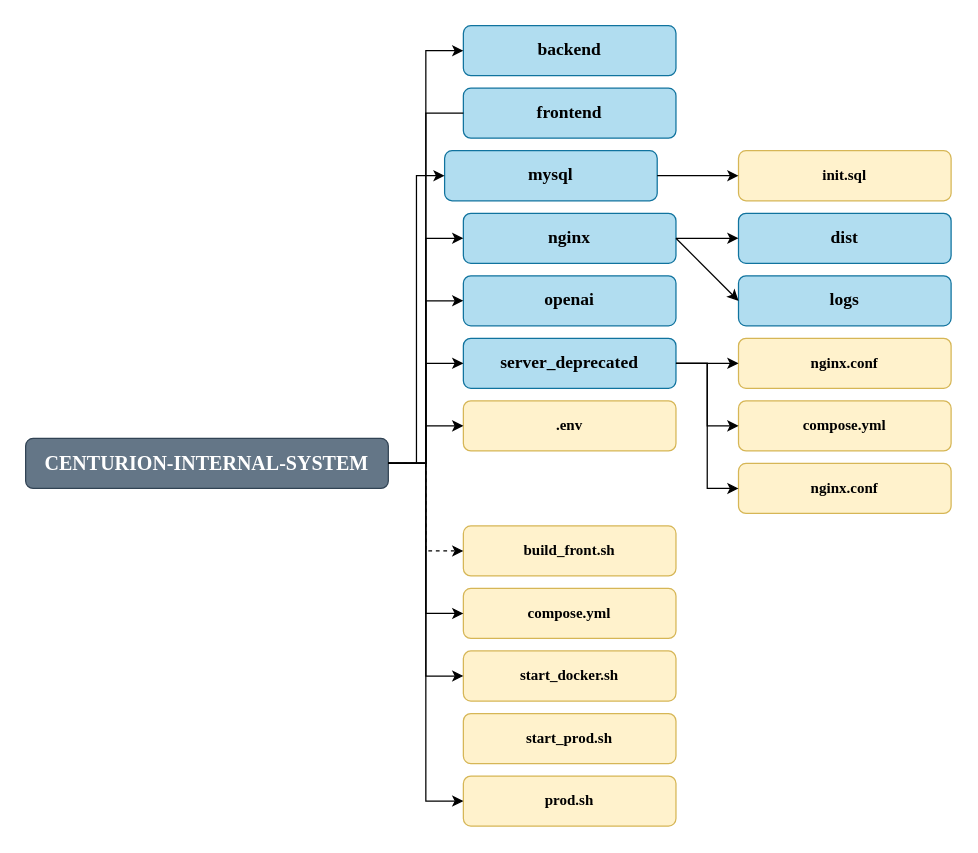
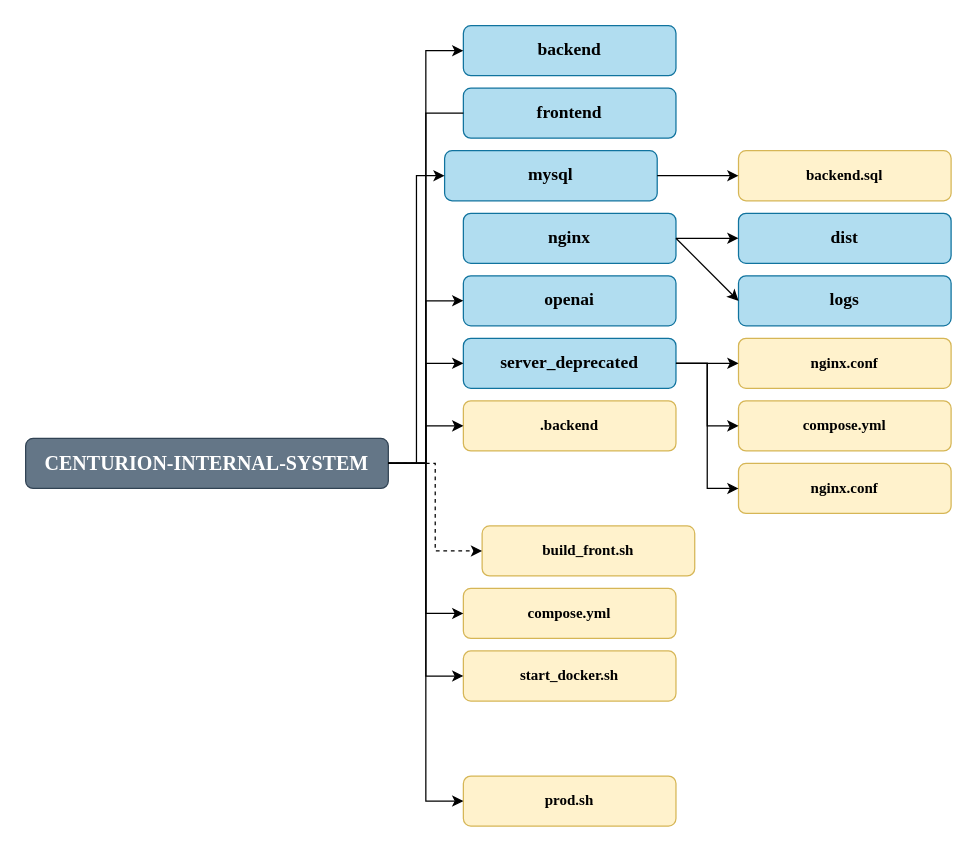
(844, 176) -> (844, 176)
(441, 238) -> none
(569, 426) -> (569, 426)
(569, 551) -> (588, 551)
(569, 738) -> none
